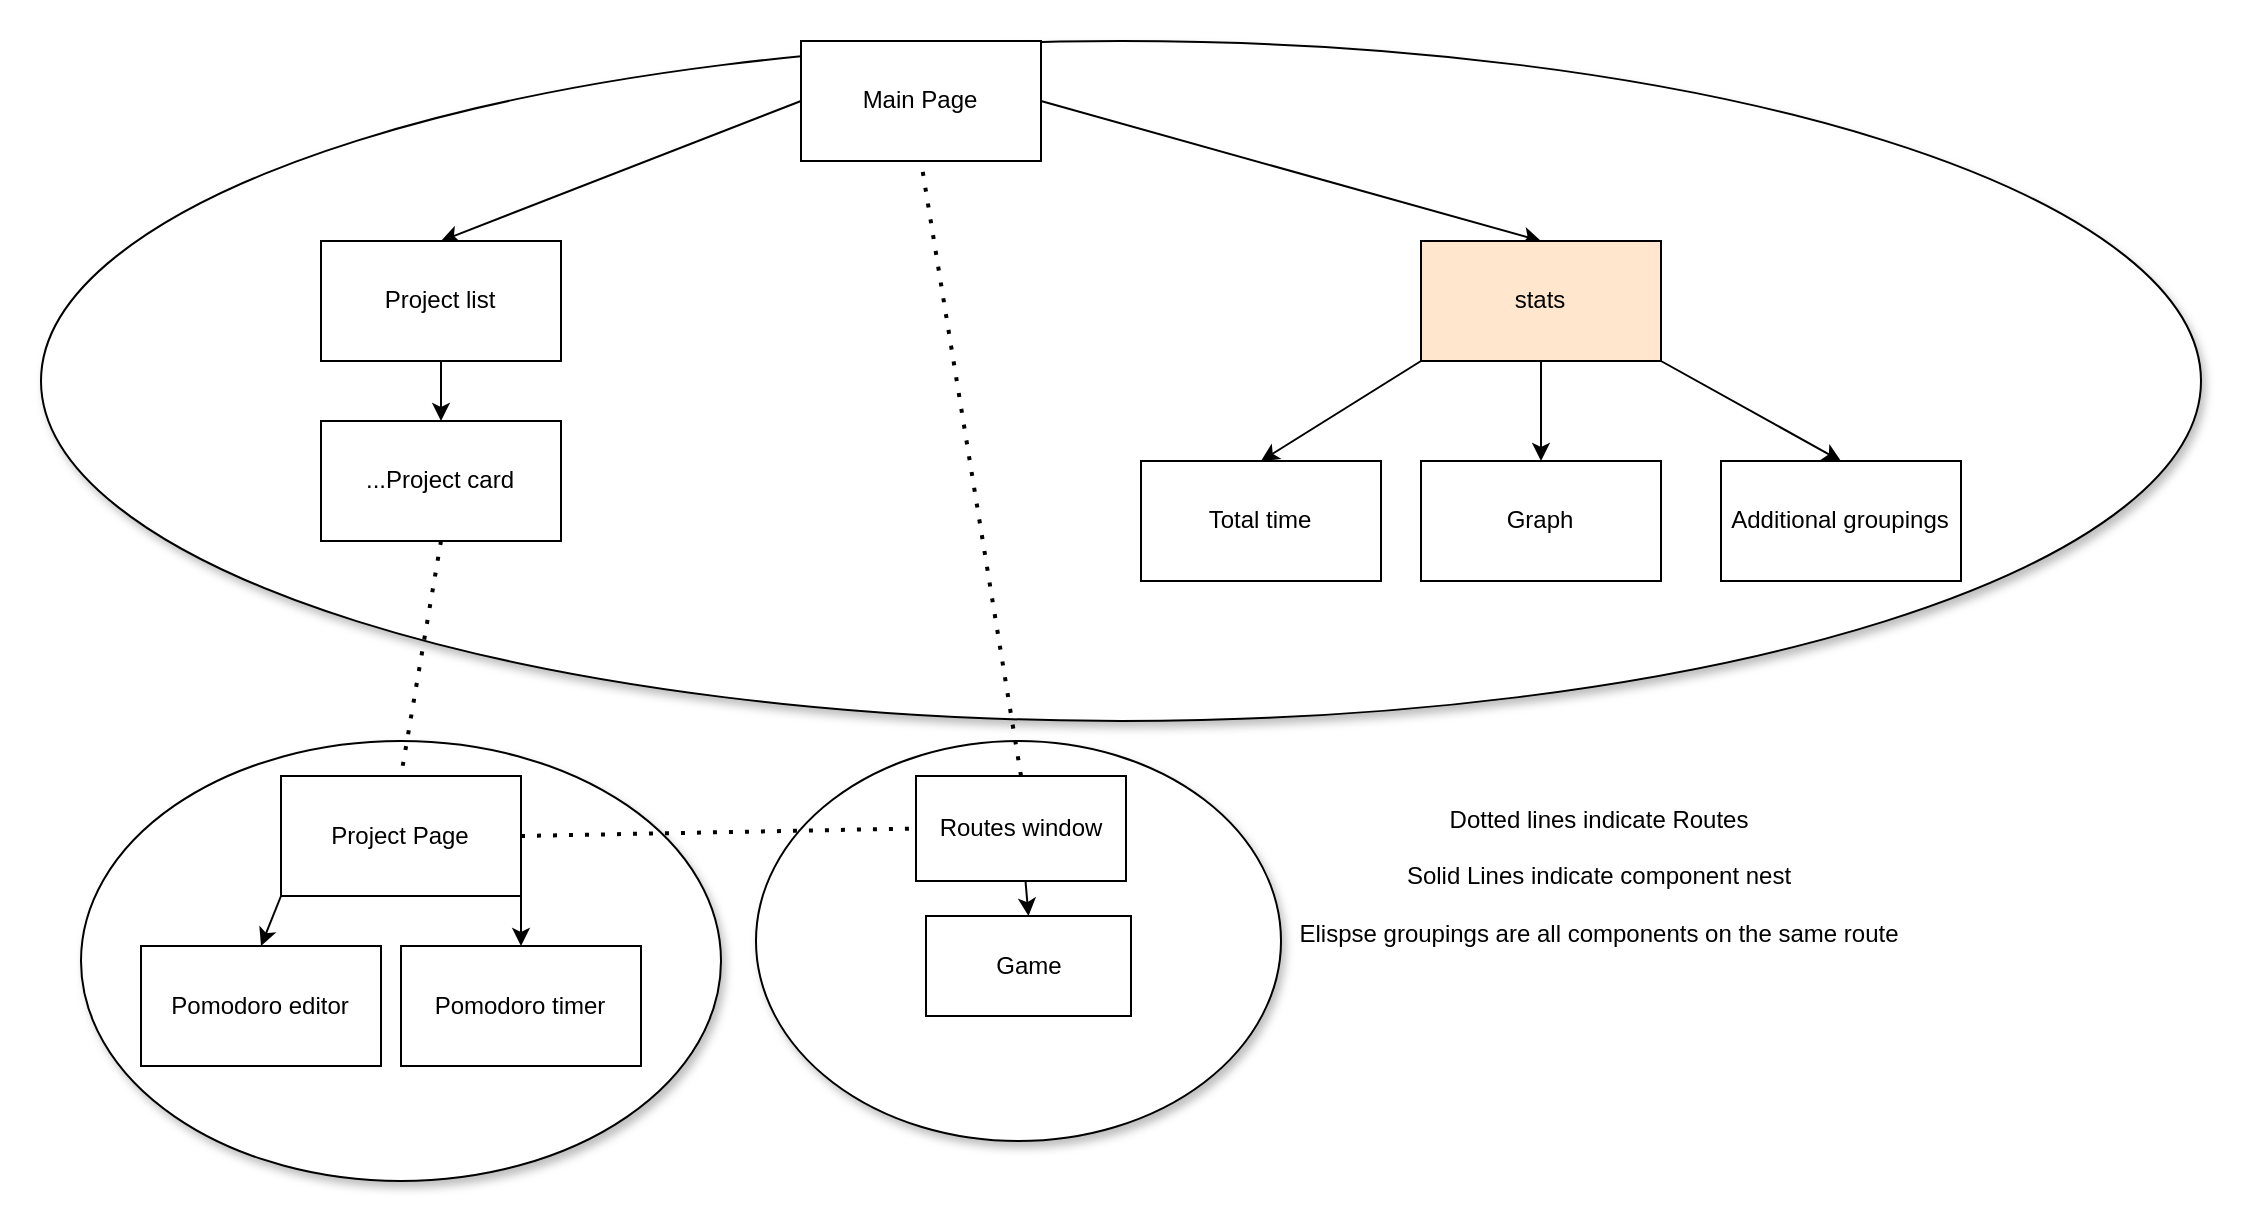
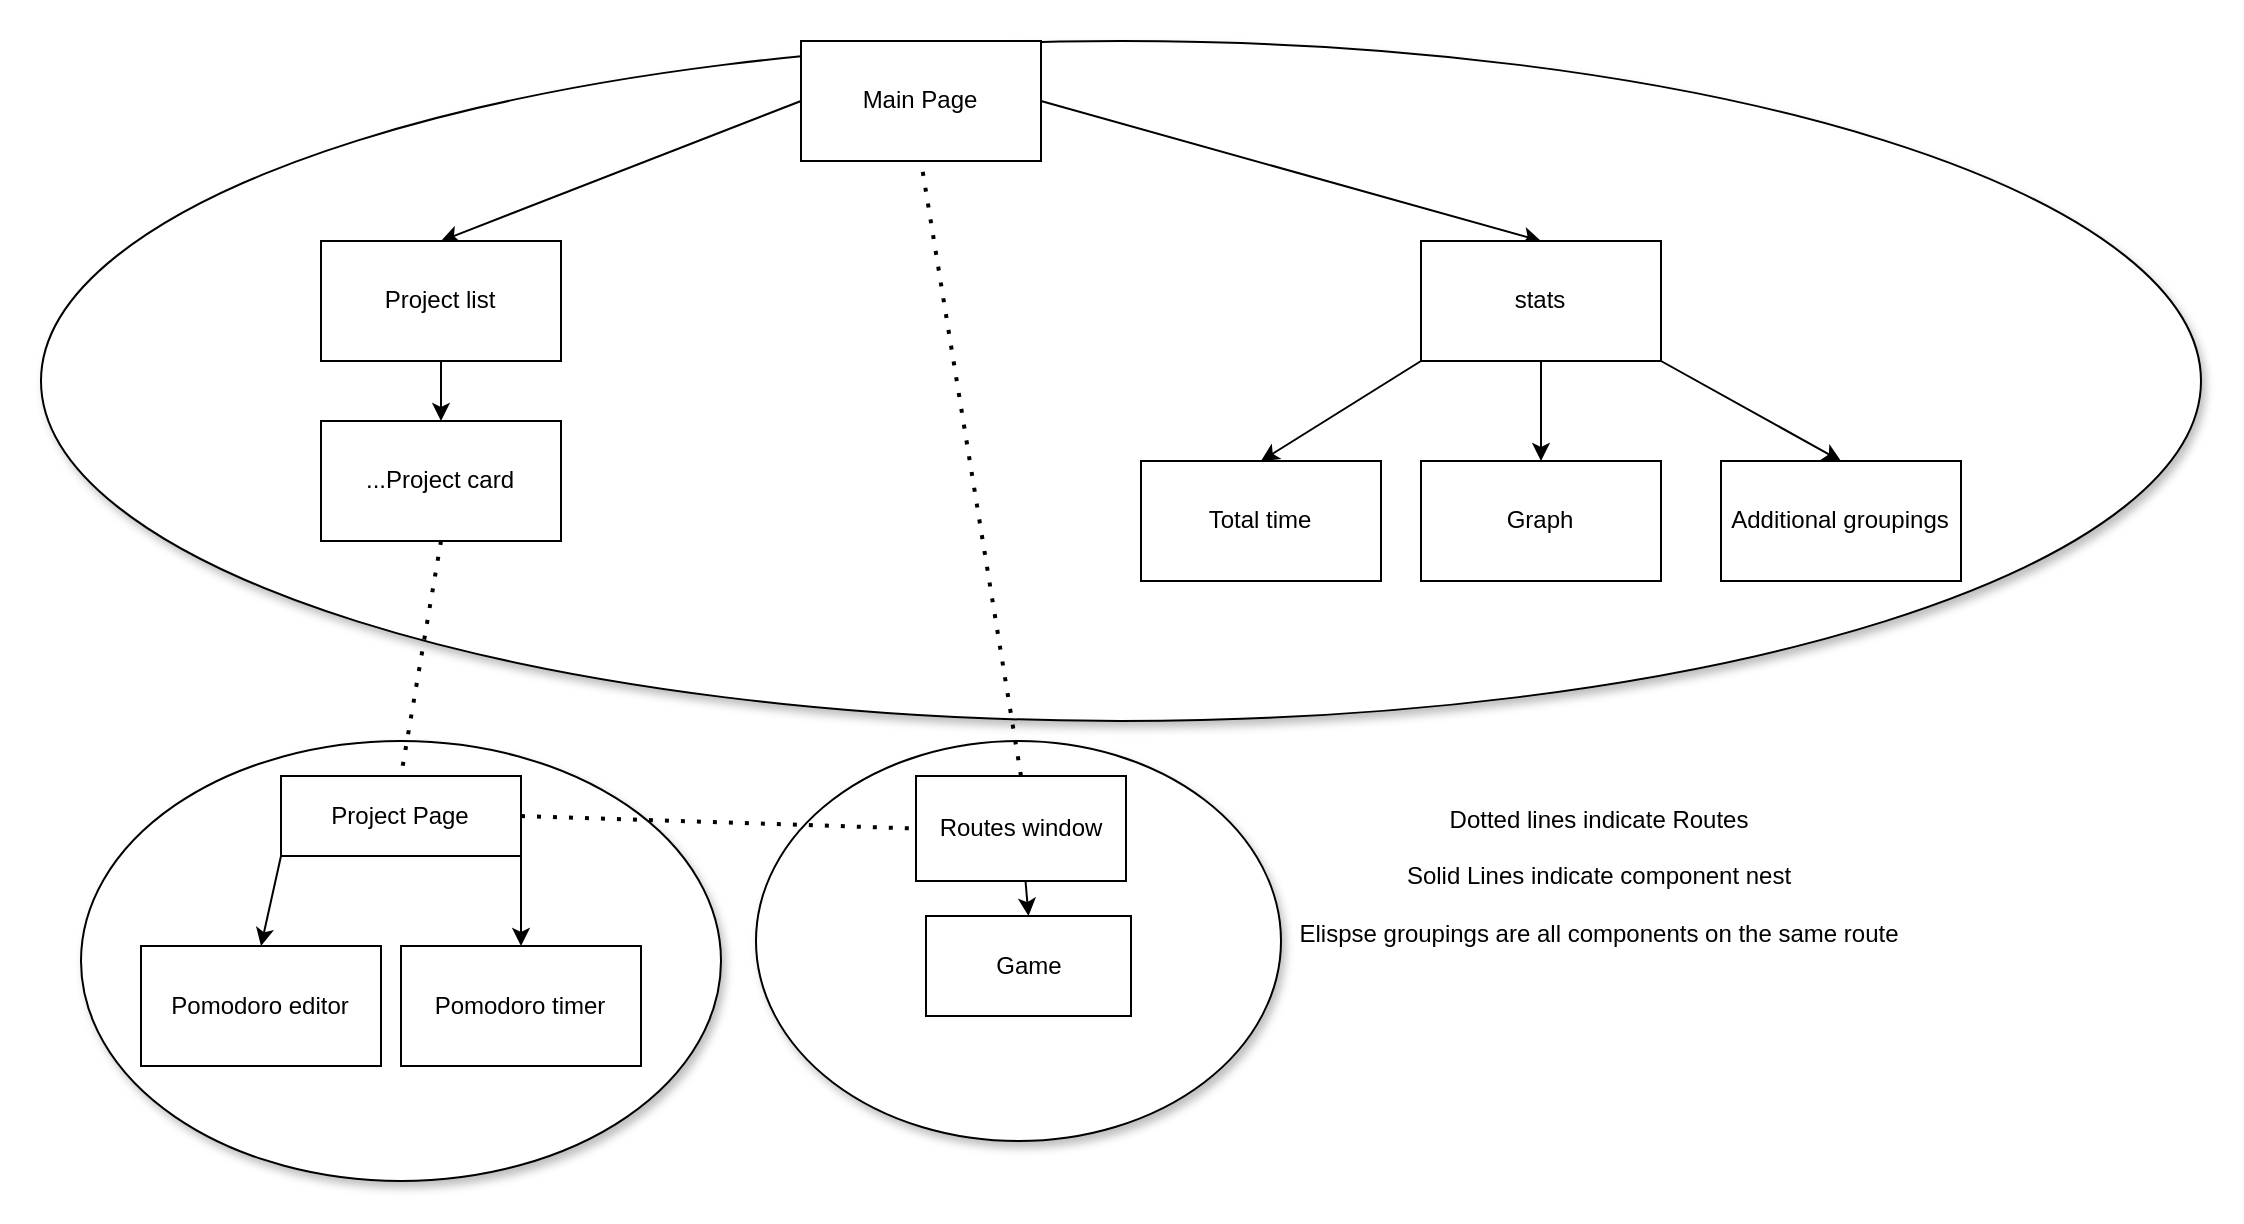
(1541, 301) -> (1541, 301)
(401, 836) -> (401, 816)
